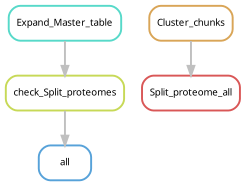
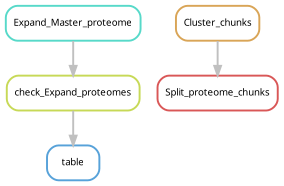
(65, 23) -> (73, 23)
(65, 93) -> (73, 93)
(191, 93) -> (218, 93)
(65, 163) -> (73, 163)
